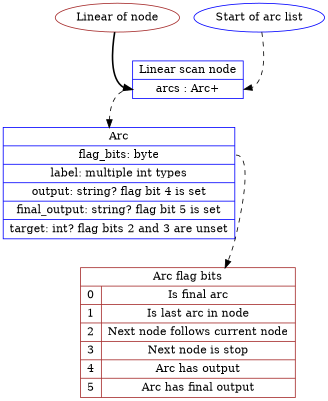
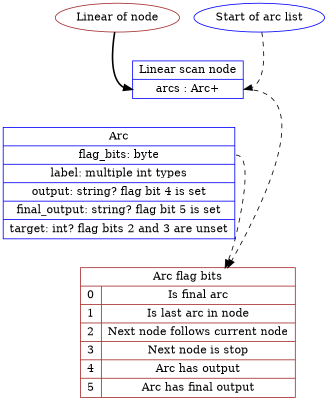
(114, 99) -> (274, 168)
